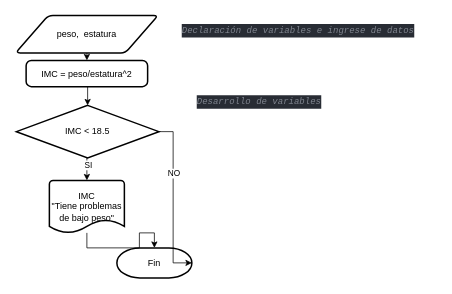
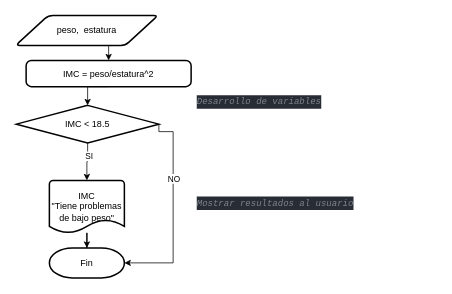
(308, 30) -> none
(87, 34) -> (87, 30)
(87, 74) -> (108, 74)
(87, 132) -> (87, 124)
none -> (285, 203)
(154, 263) -> (87, 263)
